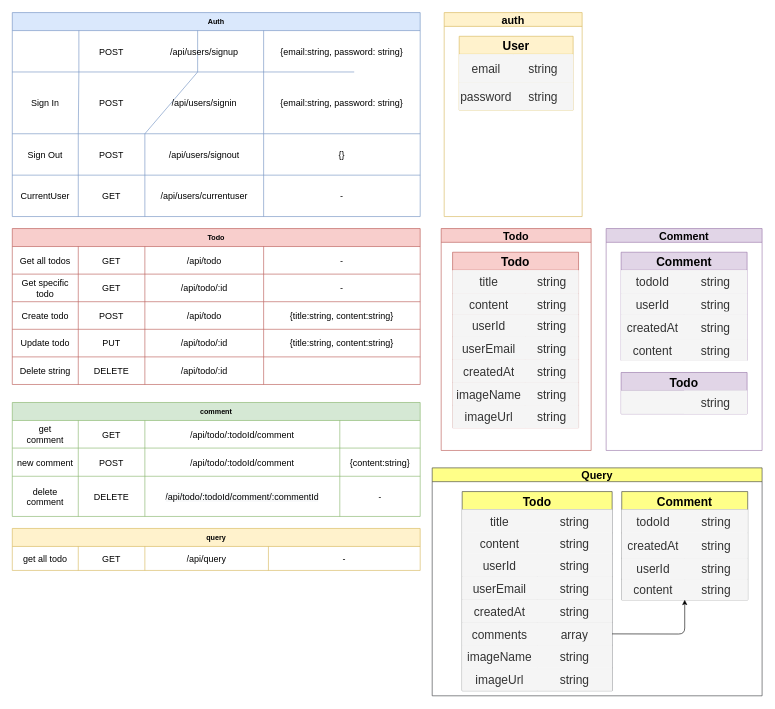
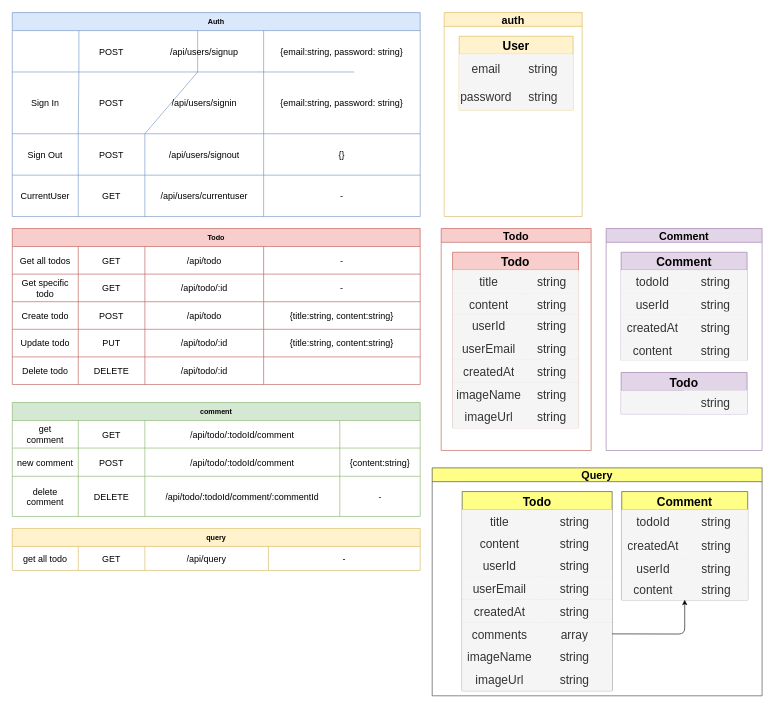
(45, 371) -> (45, 371)
